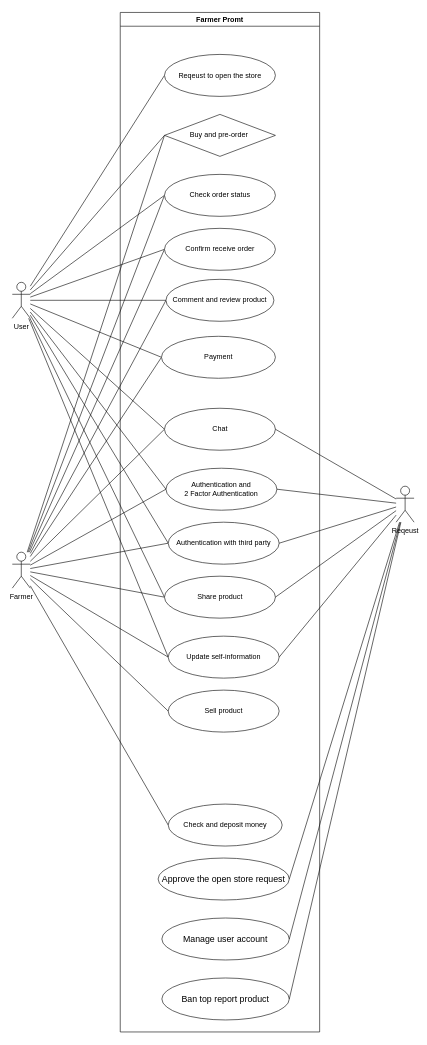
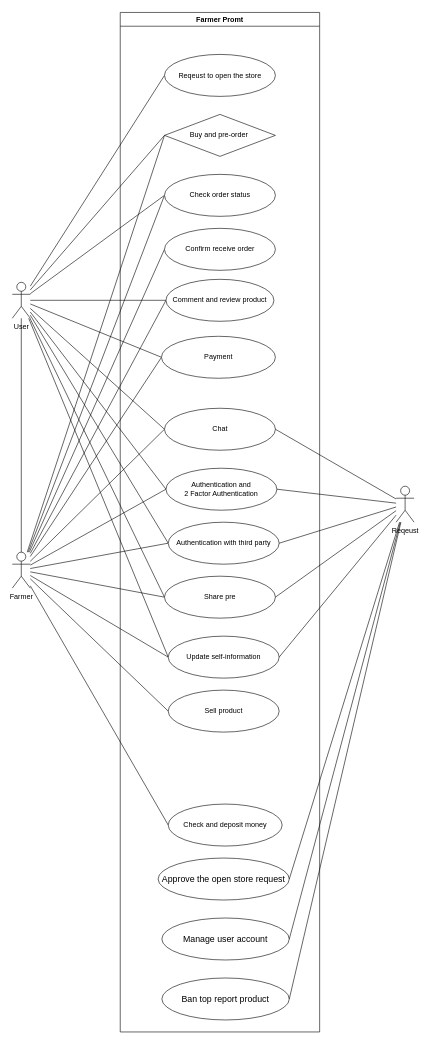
(96, 274) -> (21, 435)
(220, 597) -> (220, 597)
